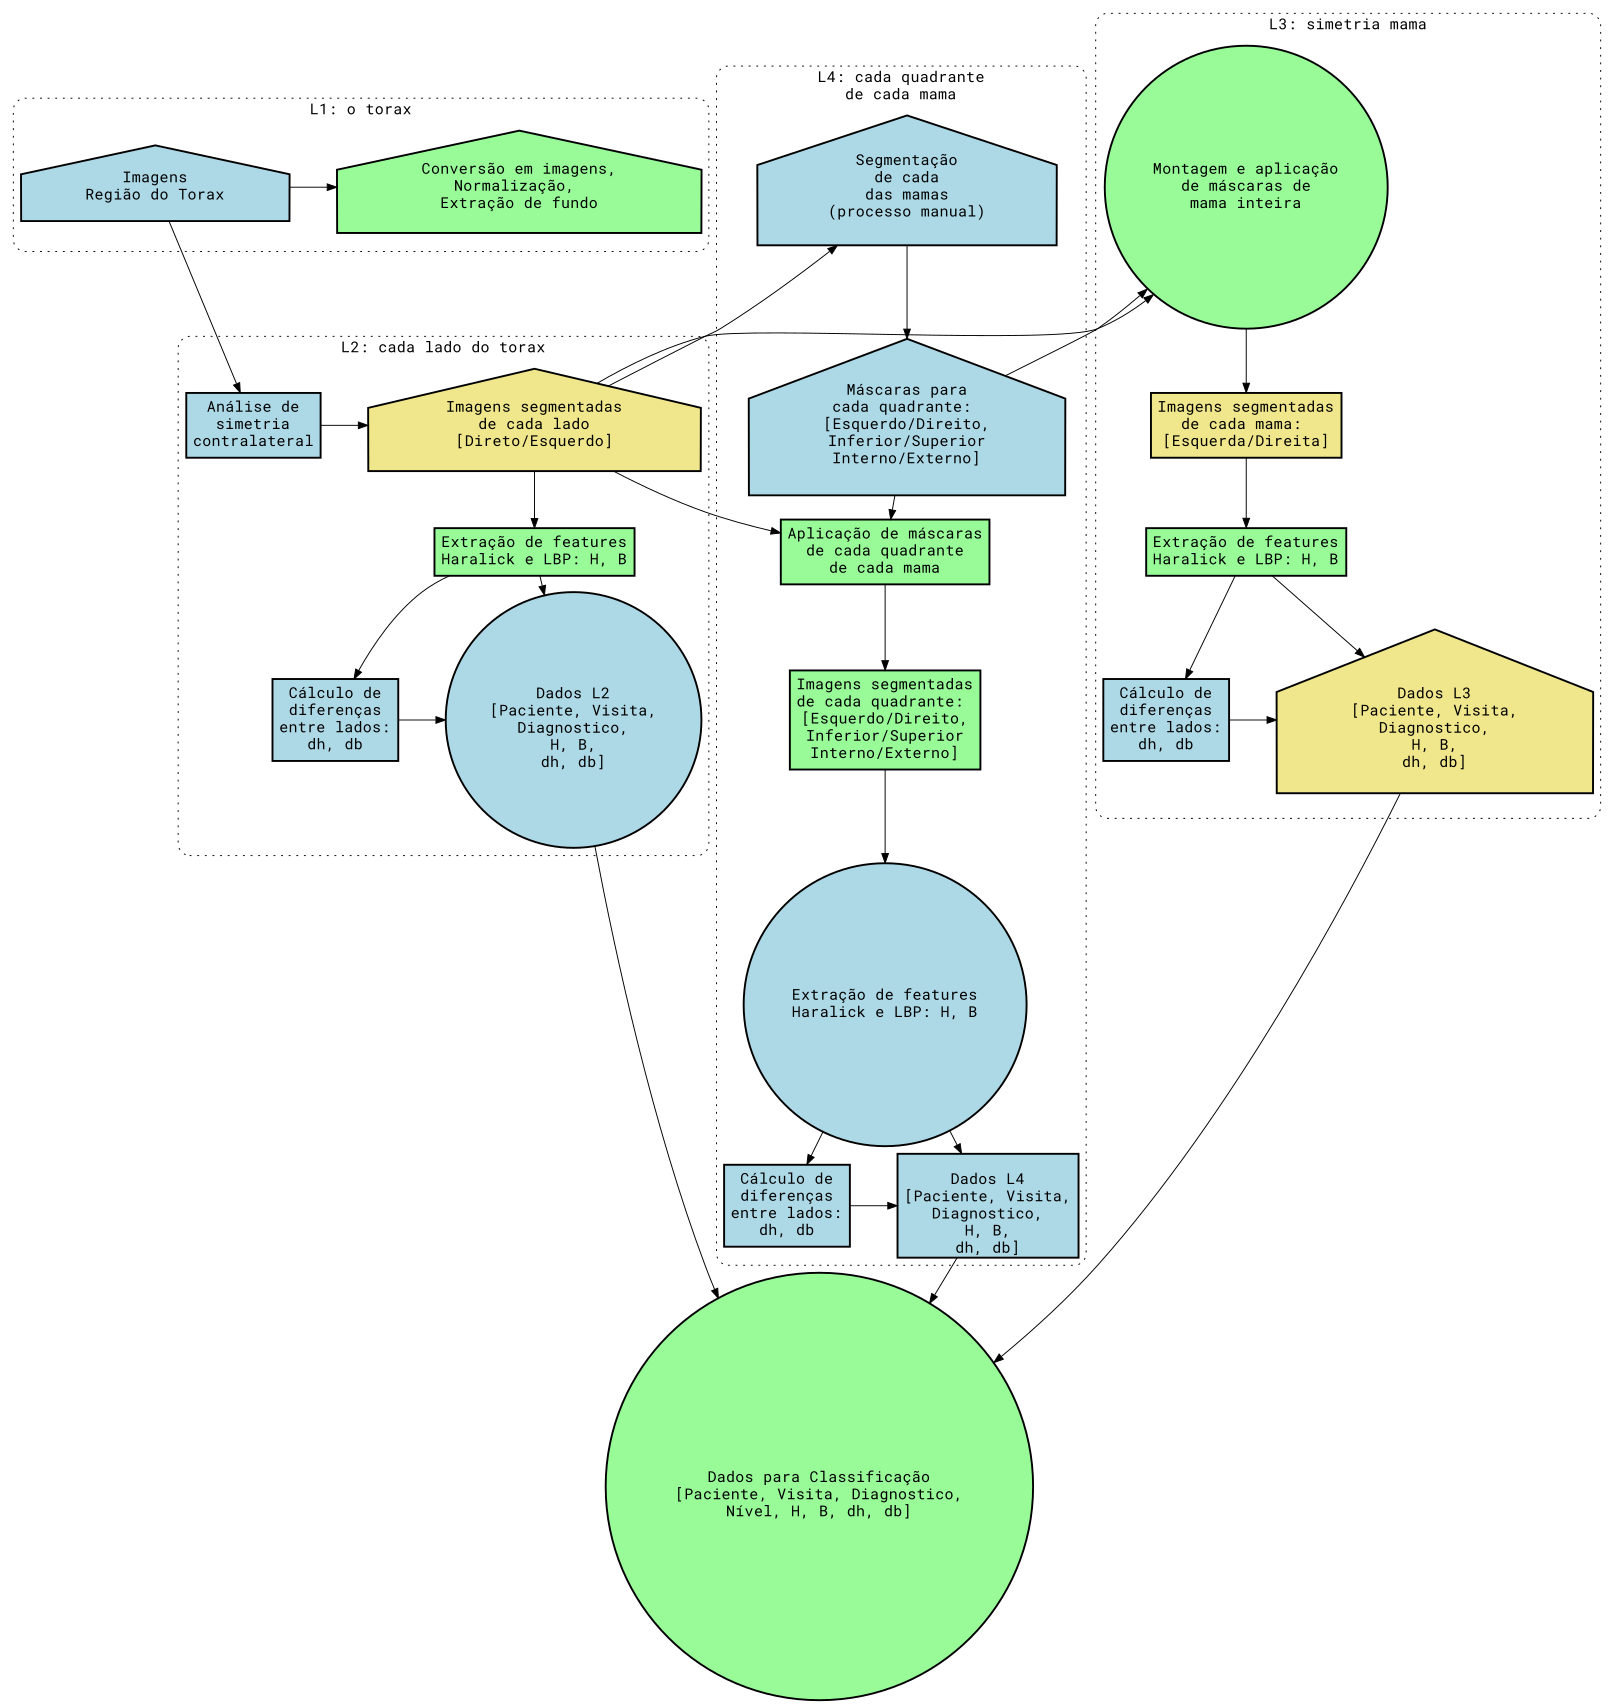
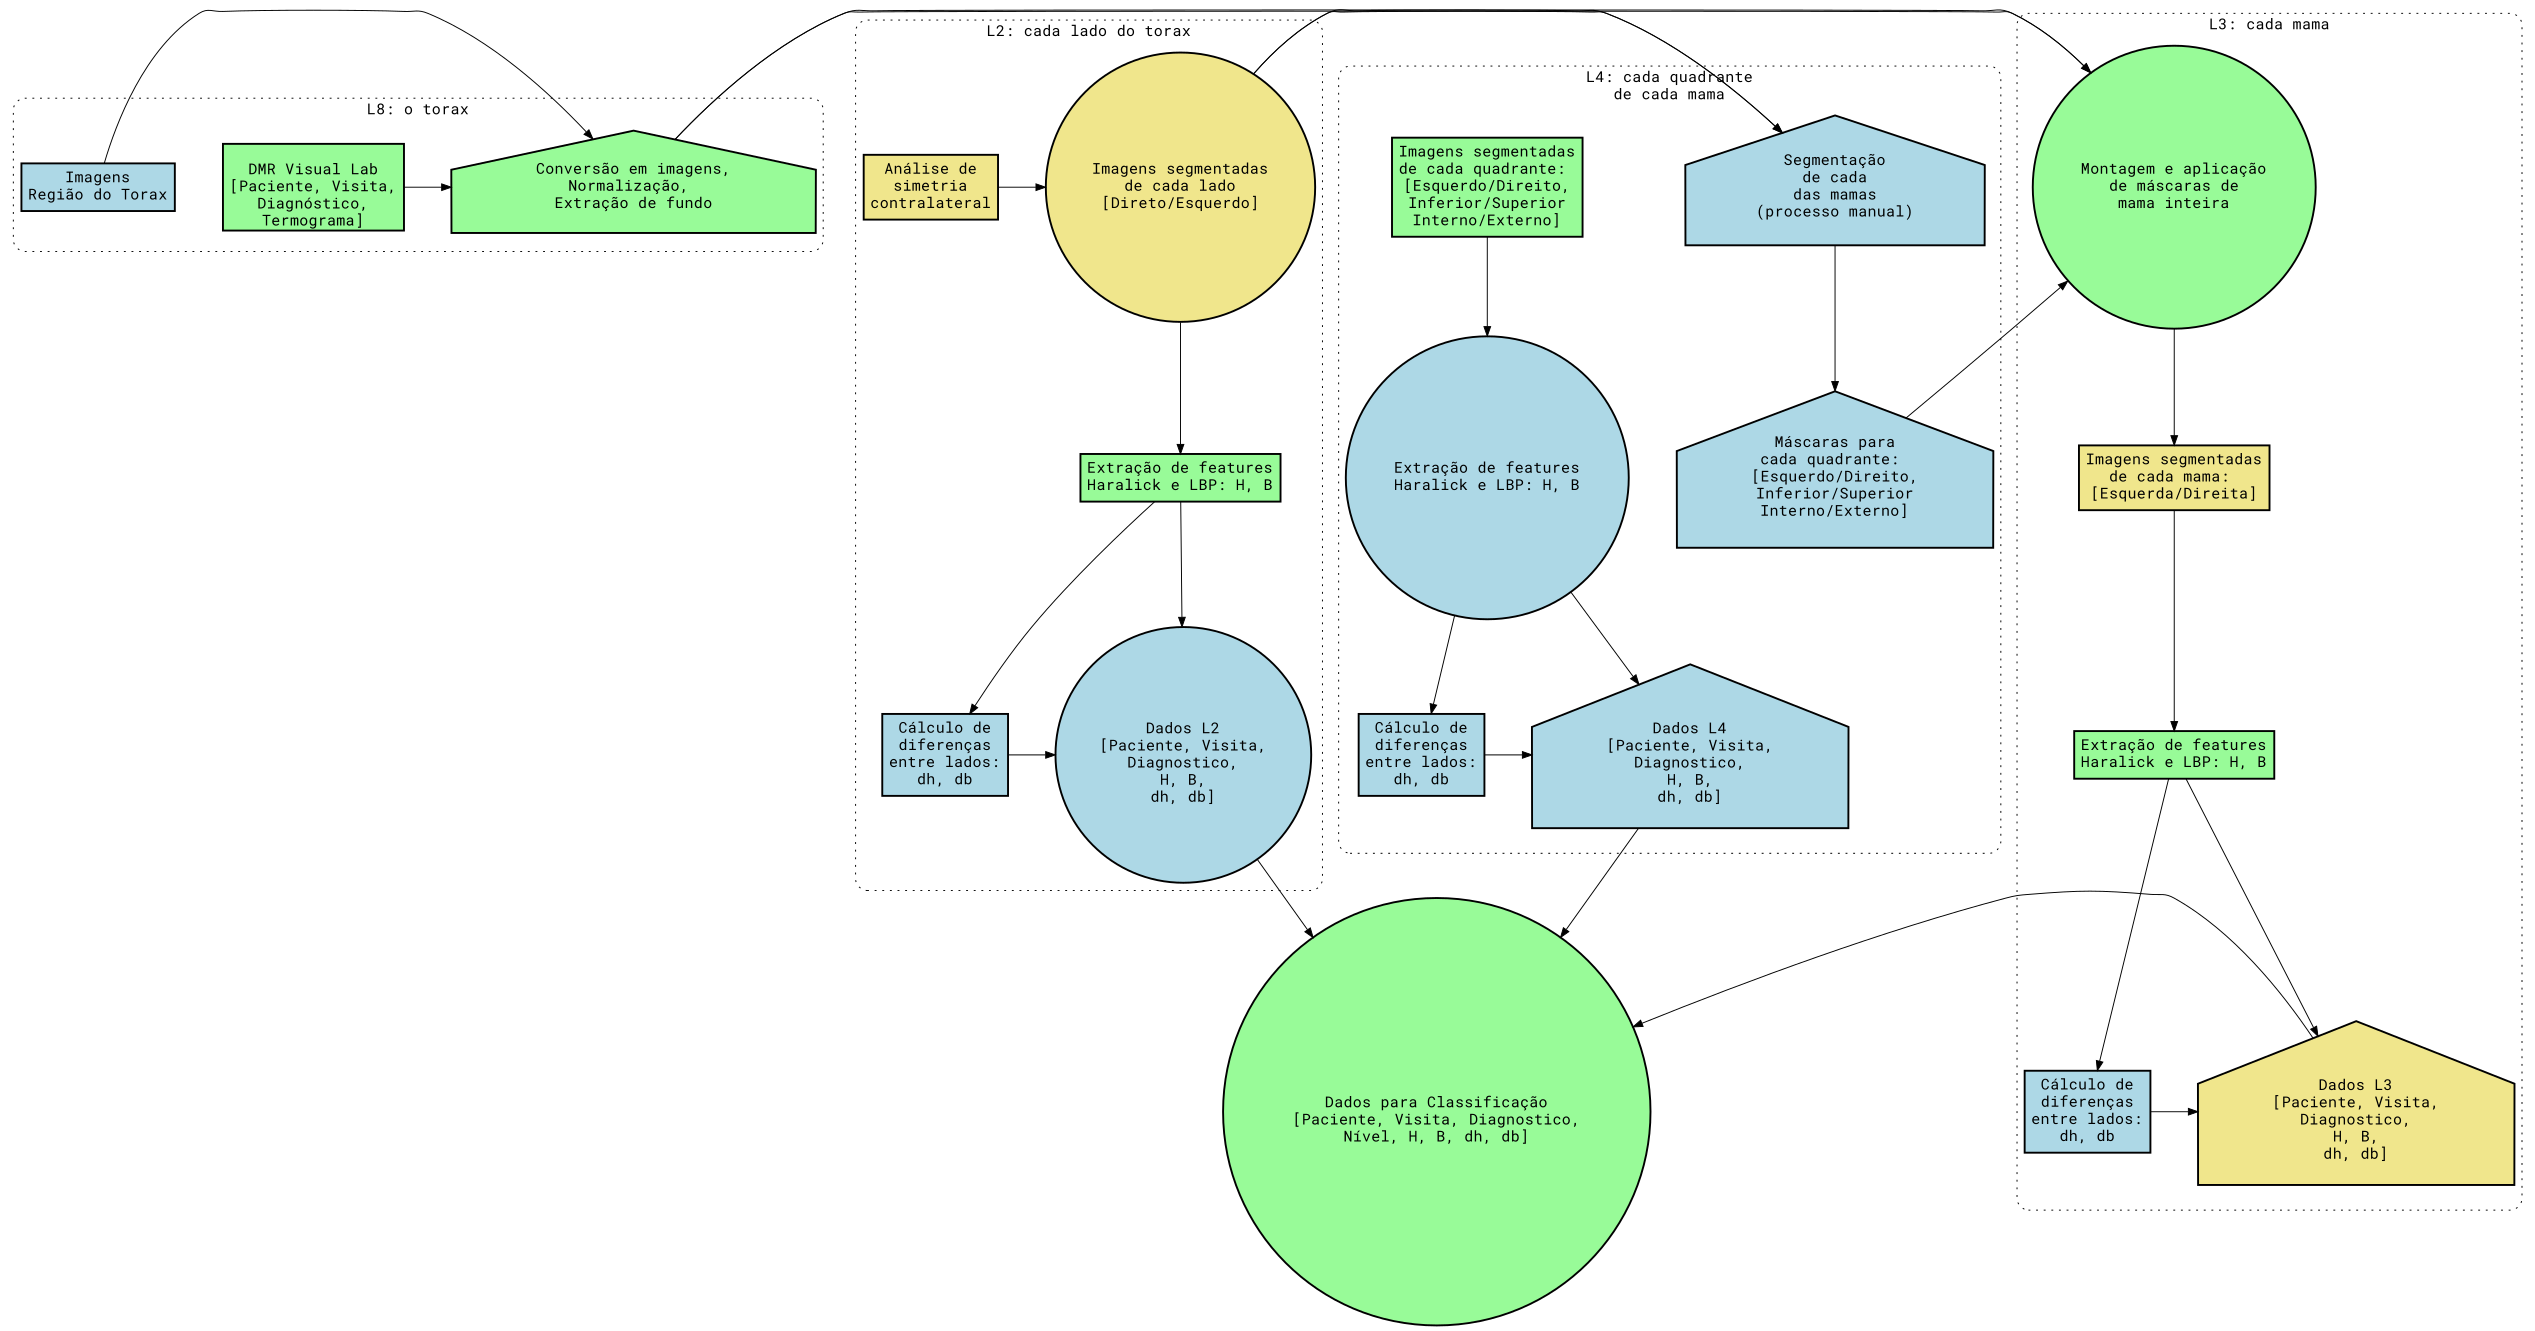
(1348, 26) -> (2270, 26)
(361, 111) -> (418, 111)
(155, 187) -> (98, 187)
none -> (313, 187)
(203, 302) -> none
(870, 334) -> (1293, 11)
(253, 425) -> (931, 187)
(535, 425) -> (1180, 187)
(885, 552) -> none
(988, 1206) -> (1690, 755)
